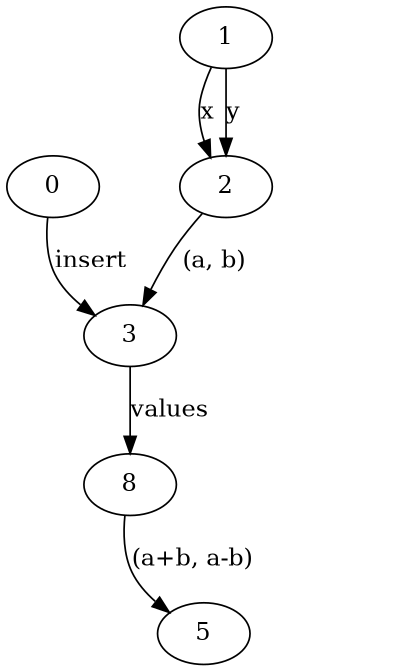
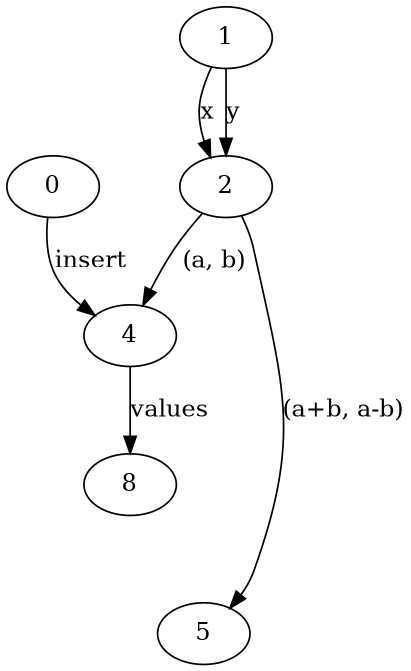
(130, 336) -> (130, 336)
(128, 563) -> (283, 407)
